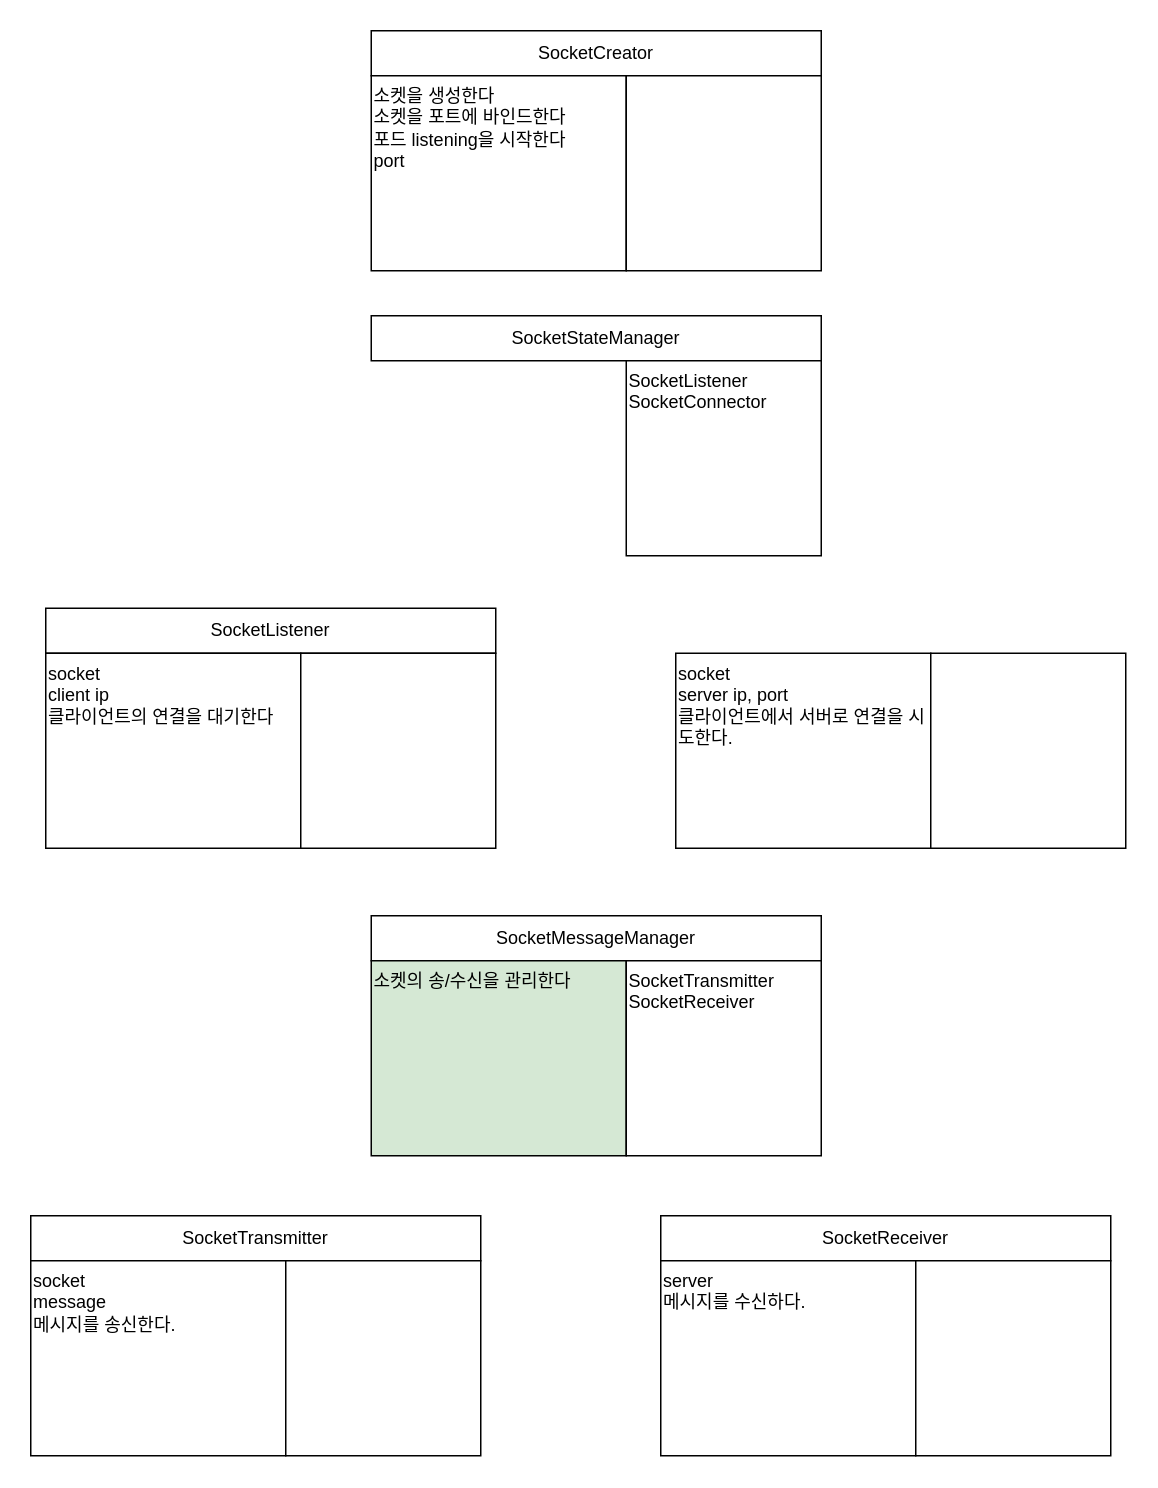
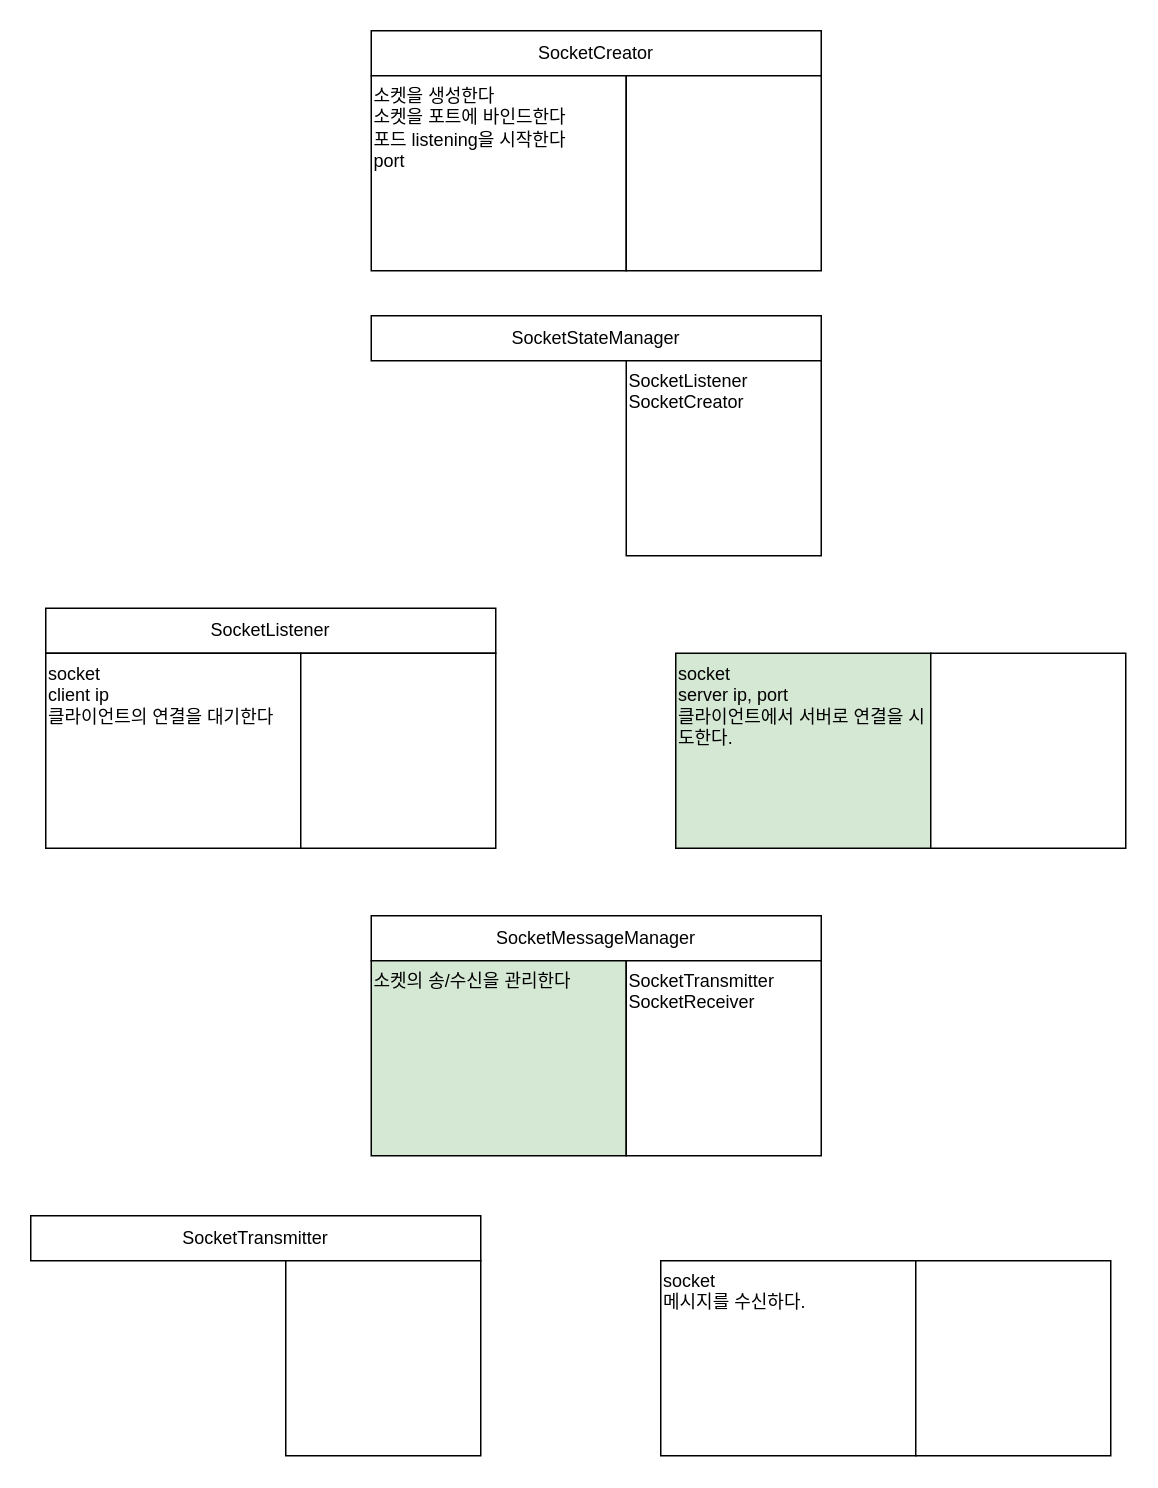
(705, 393) -> (697, 393)
(803, 751) -> (803, 751)
(886, 1238) -> none
(741, 1293) -> (741, 1293)
(158, 1358) -> none
